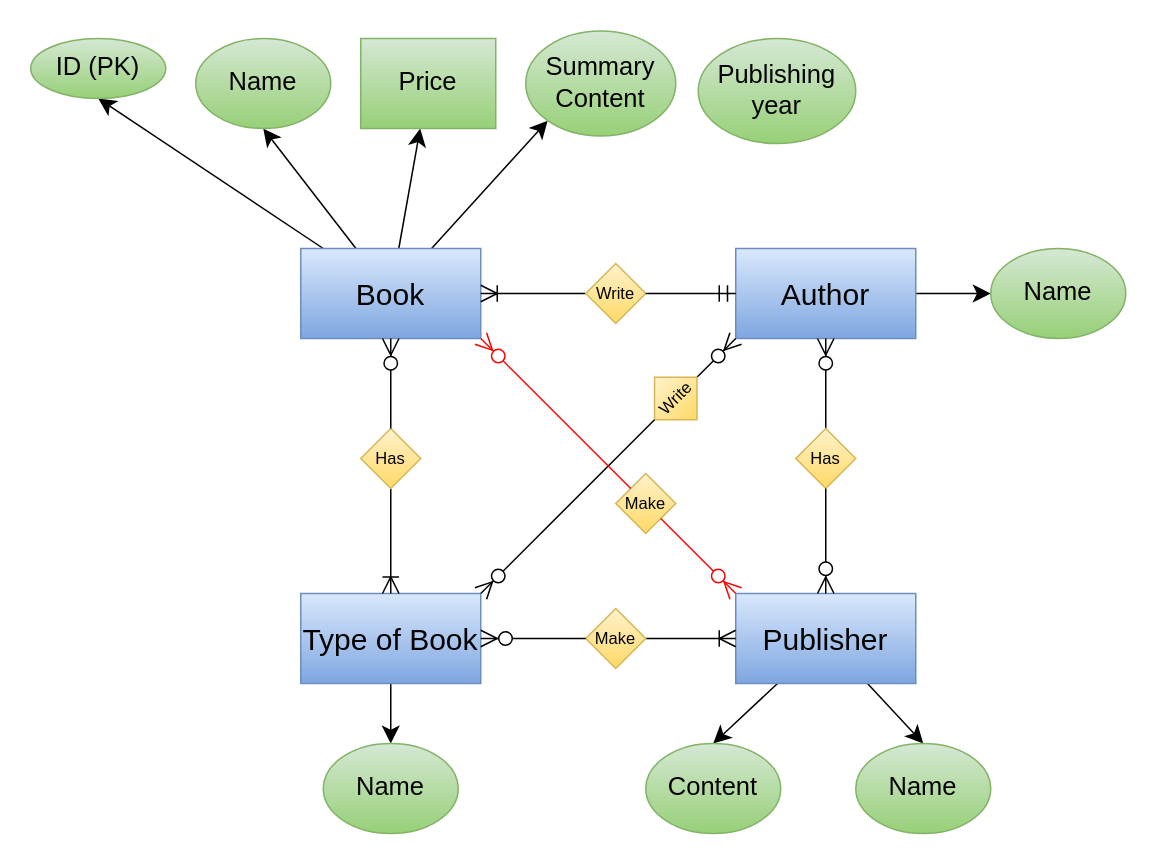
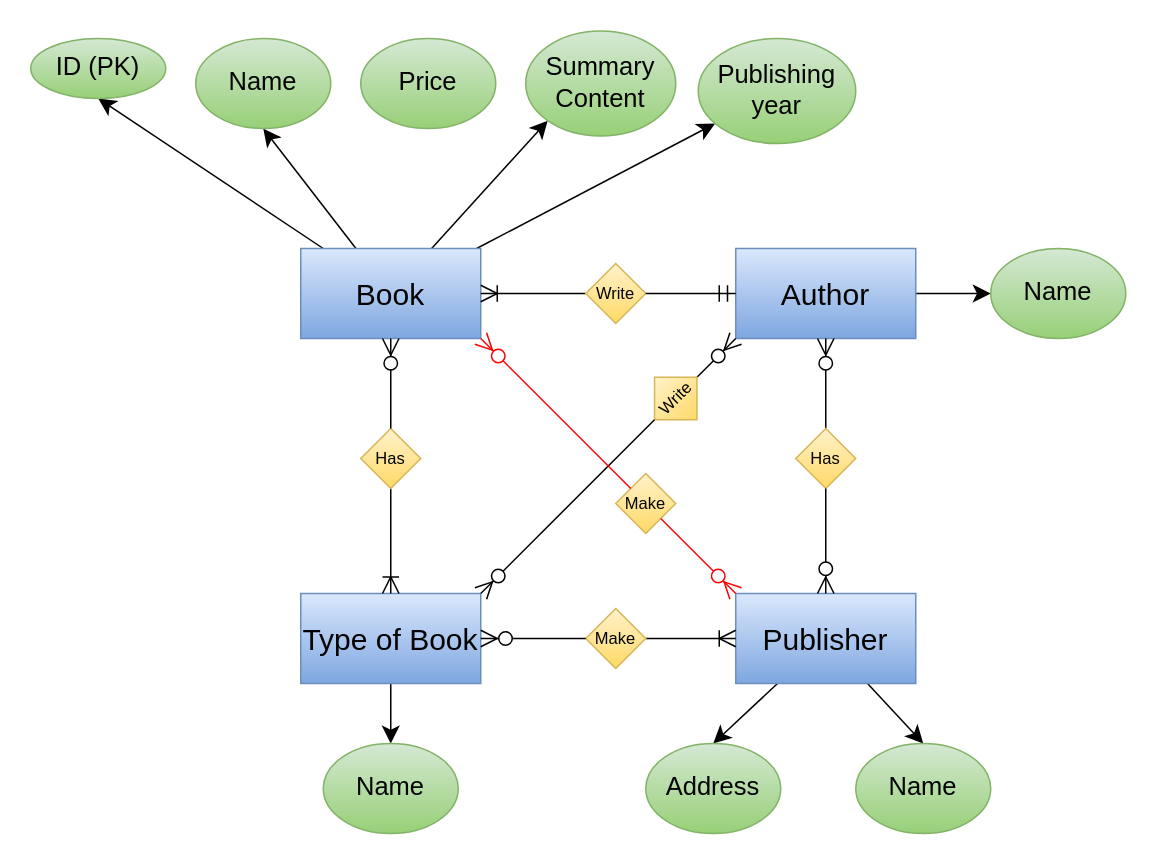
(428, 83) -> (428, 83)
(408, 195) -> (590, 189)
(713, 788) -> (713, 788)
